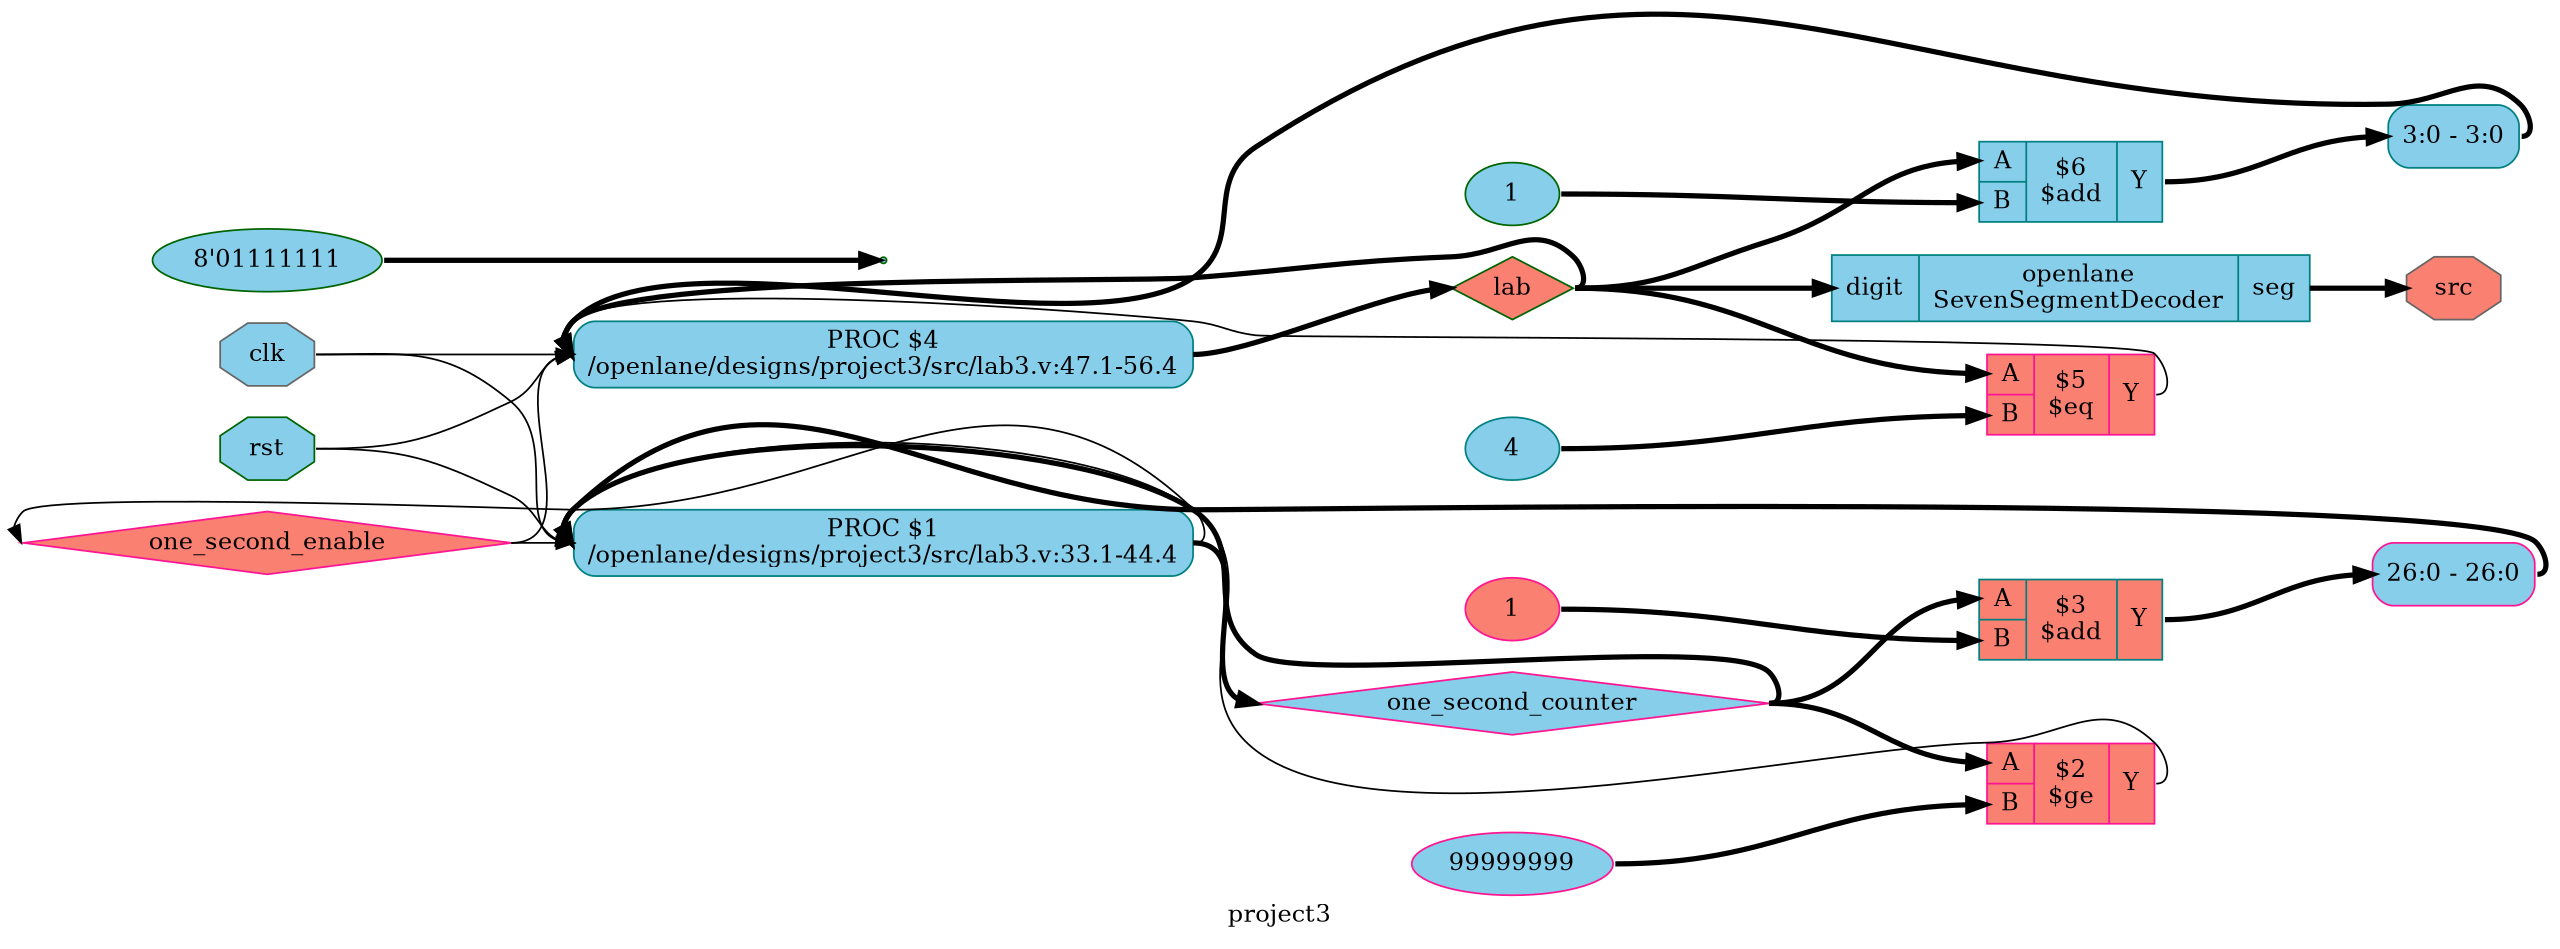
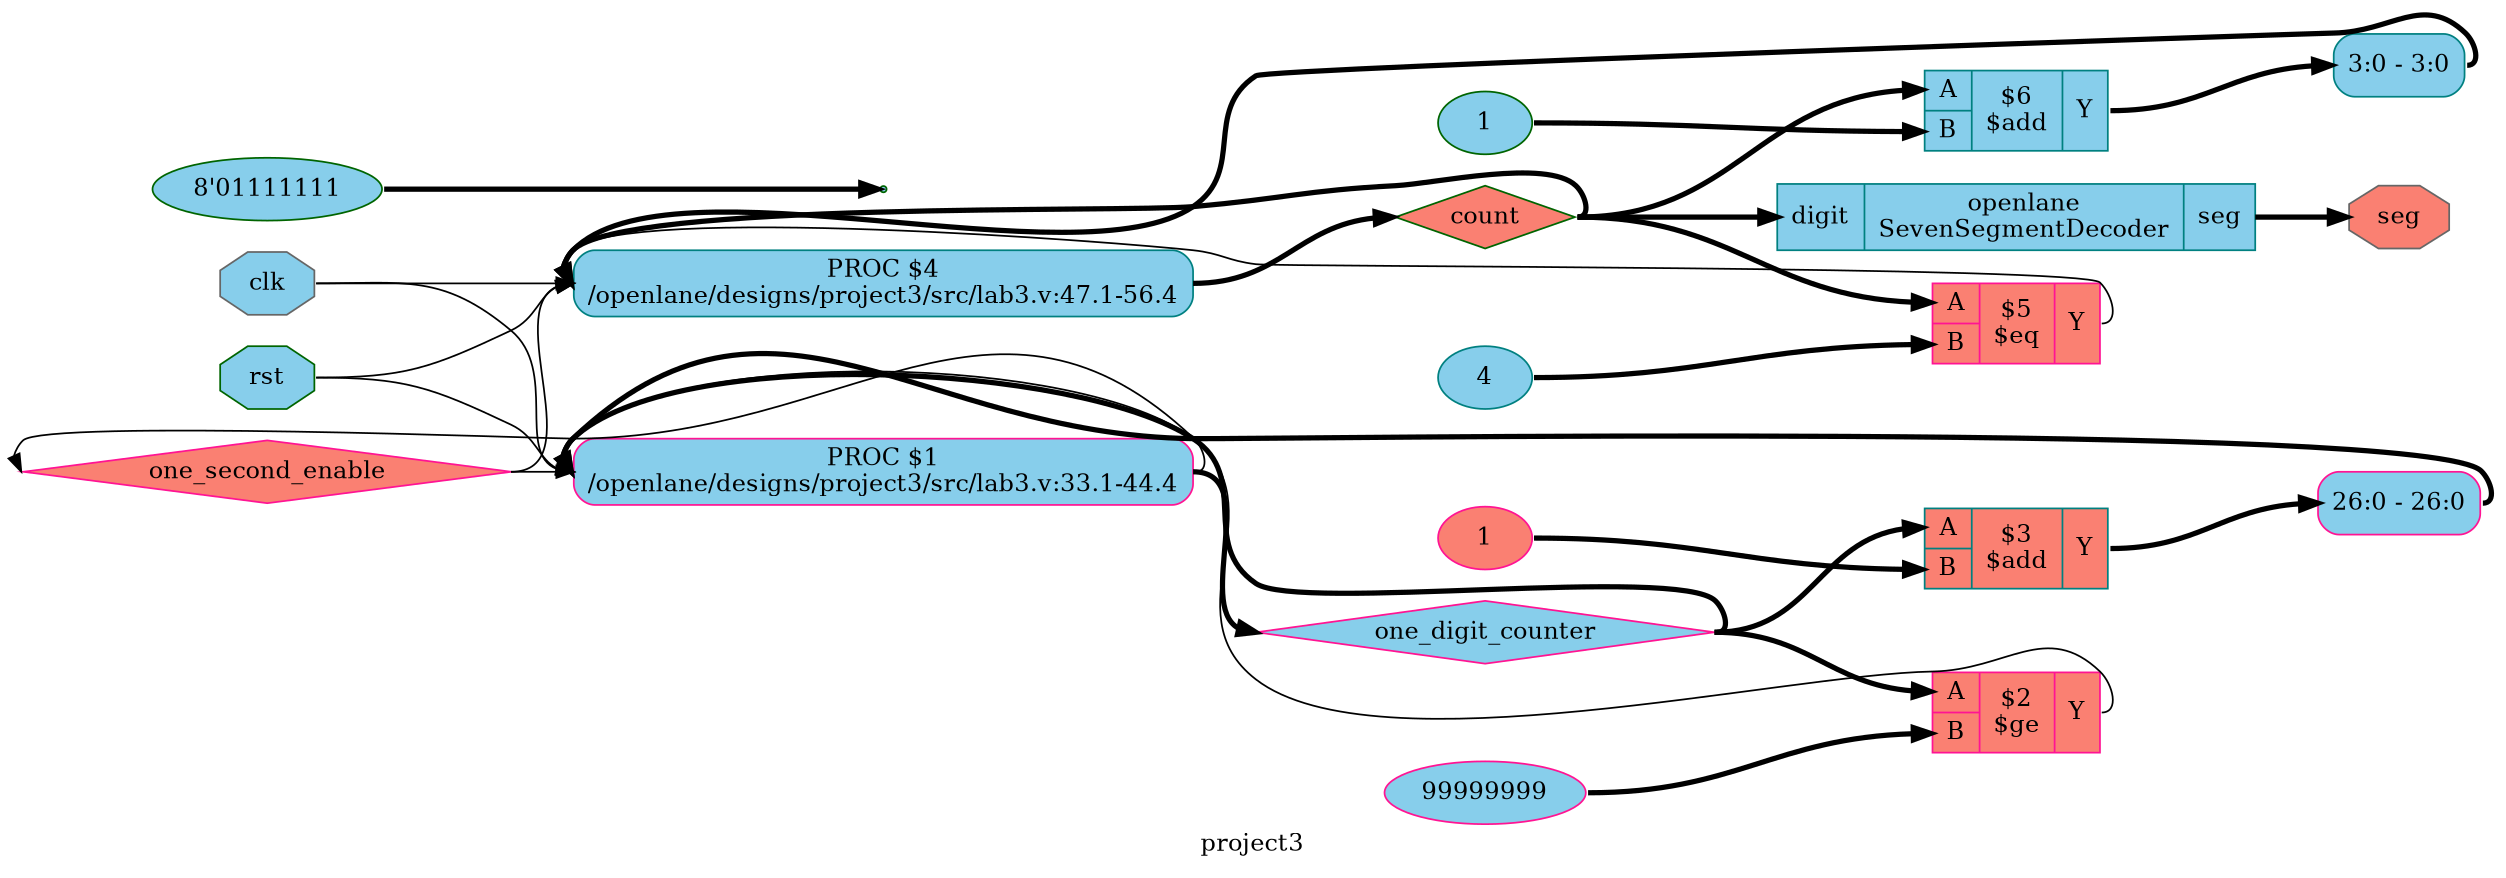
(1512, 288) -> (1485, 217)
(2454, 288) -> (2399, 217)
(883, 543) -> (883, 472)
(1512, 703) -> (1485, 632)
